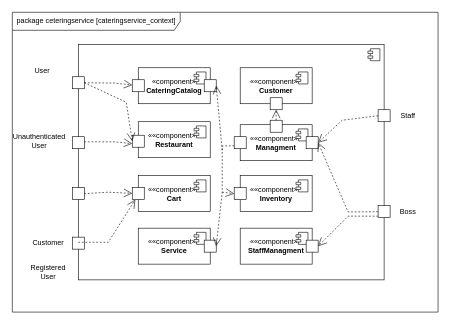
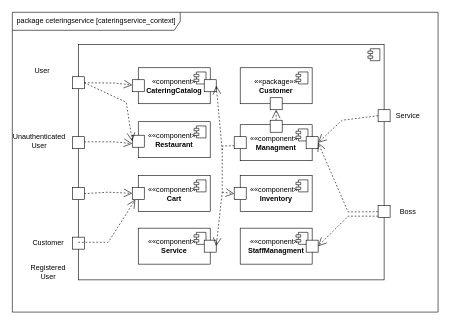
(276, 86) -> (276, 86)
(408, 116) -> (408, 116)
